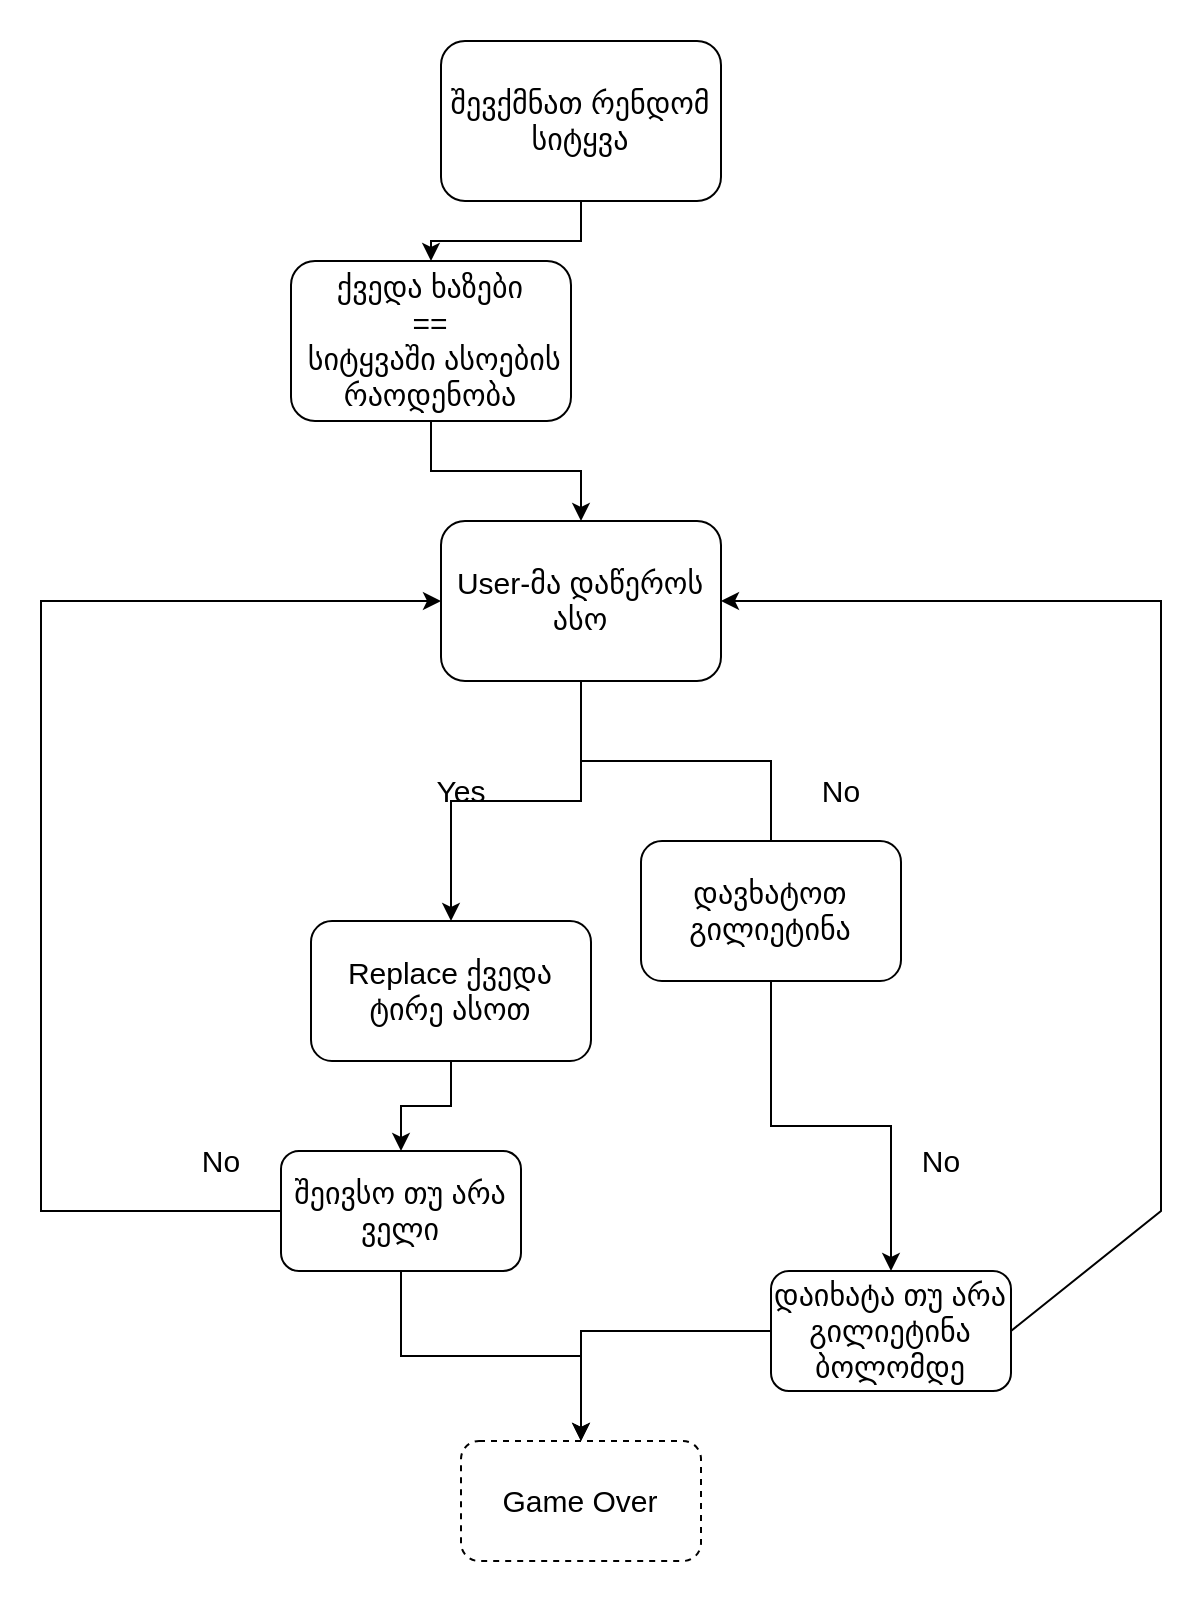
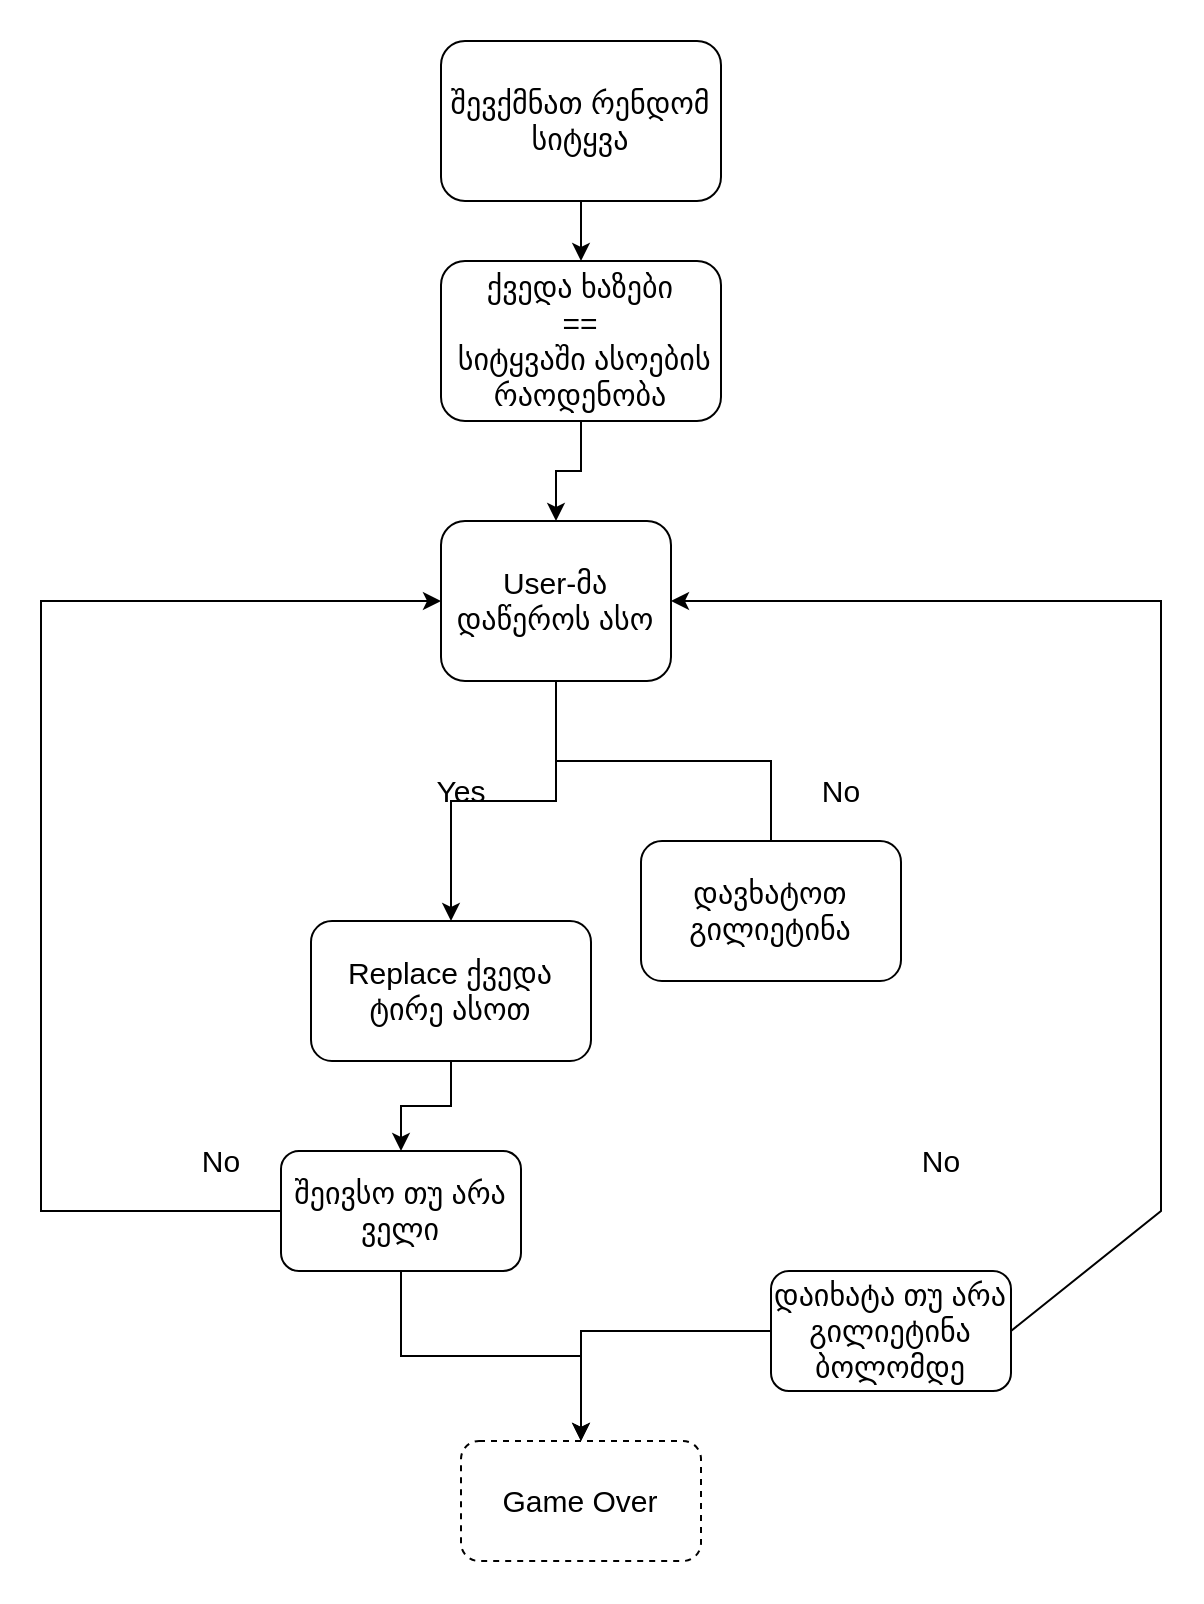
(431, 341) -> (581, 341)
(581, 601) -> (556, 601)
(824, 1126) -> none
